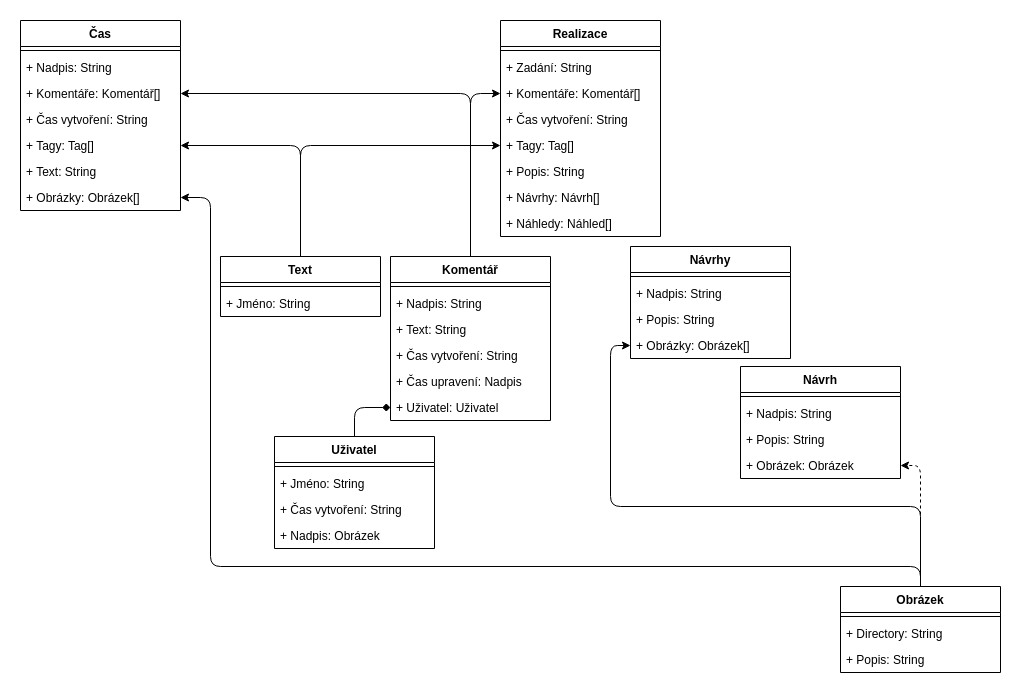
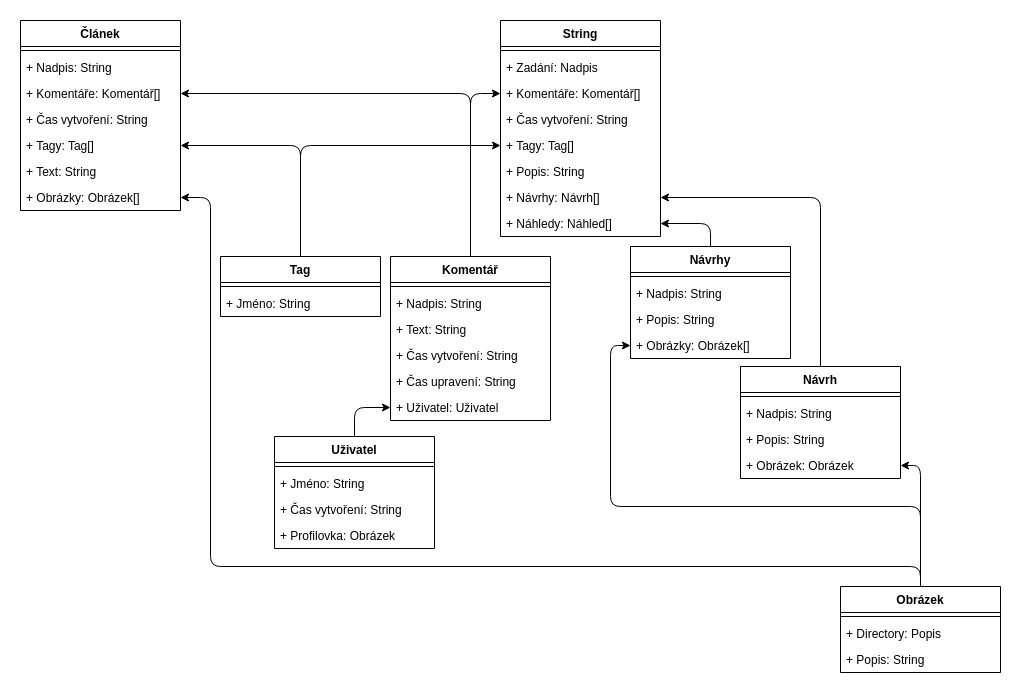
(100, 34) -> (100, 34)
(580, 34) -> (580, 34)
(554, 68) -> (554, 68)
none -> (821, 211)
none -> (695, 224)
(300, 270) -> (300, 270)
(462, 382) -> (462, 382)
(381, 408) -> (382, 408)
(921, 485) -> (921, 485)
(331, 536) -> (343, 536)
(902, 634) -> (899, 634)
